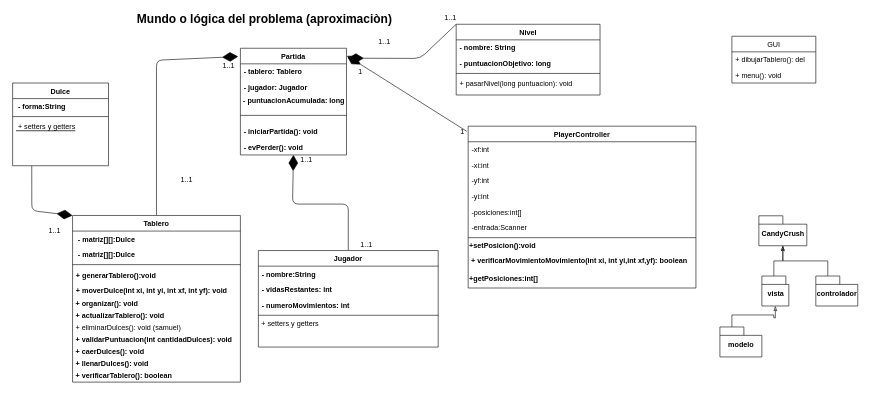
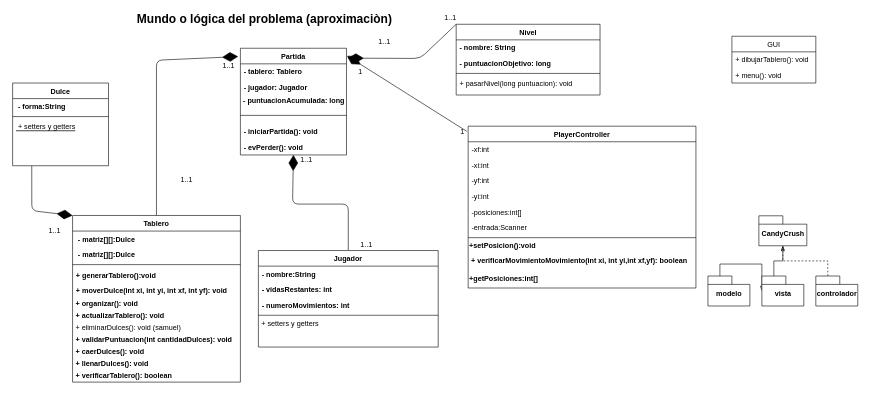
(776, 60) -> (778, 60)
(814, 261) -> (814, 261)
(776, 291) -> (783, 291)
(741, 342) -> (729, 291)
